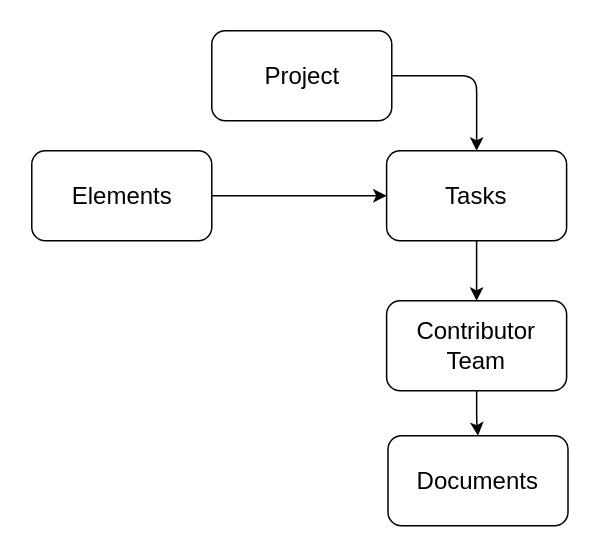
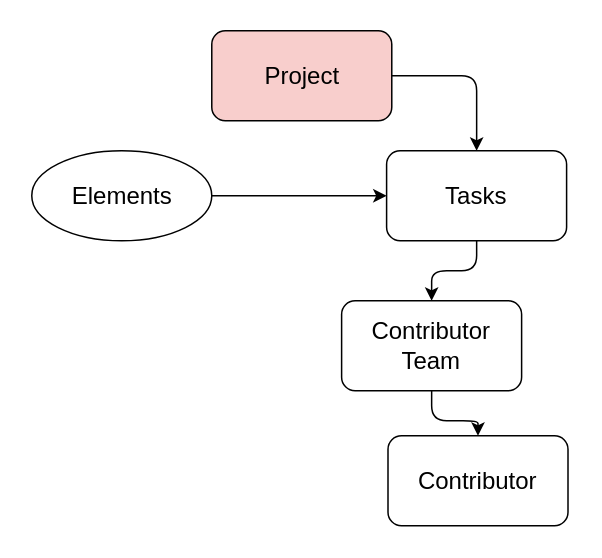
(302, 76) -> (302, 76)
(122, 196) -> (122, 196)
(476, 346) -> (431, 346)
(478, 481) -> (478, 481)
